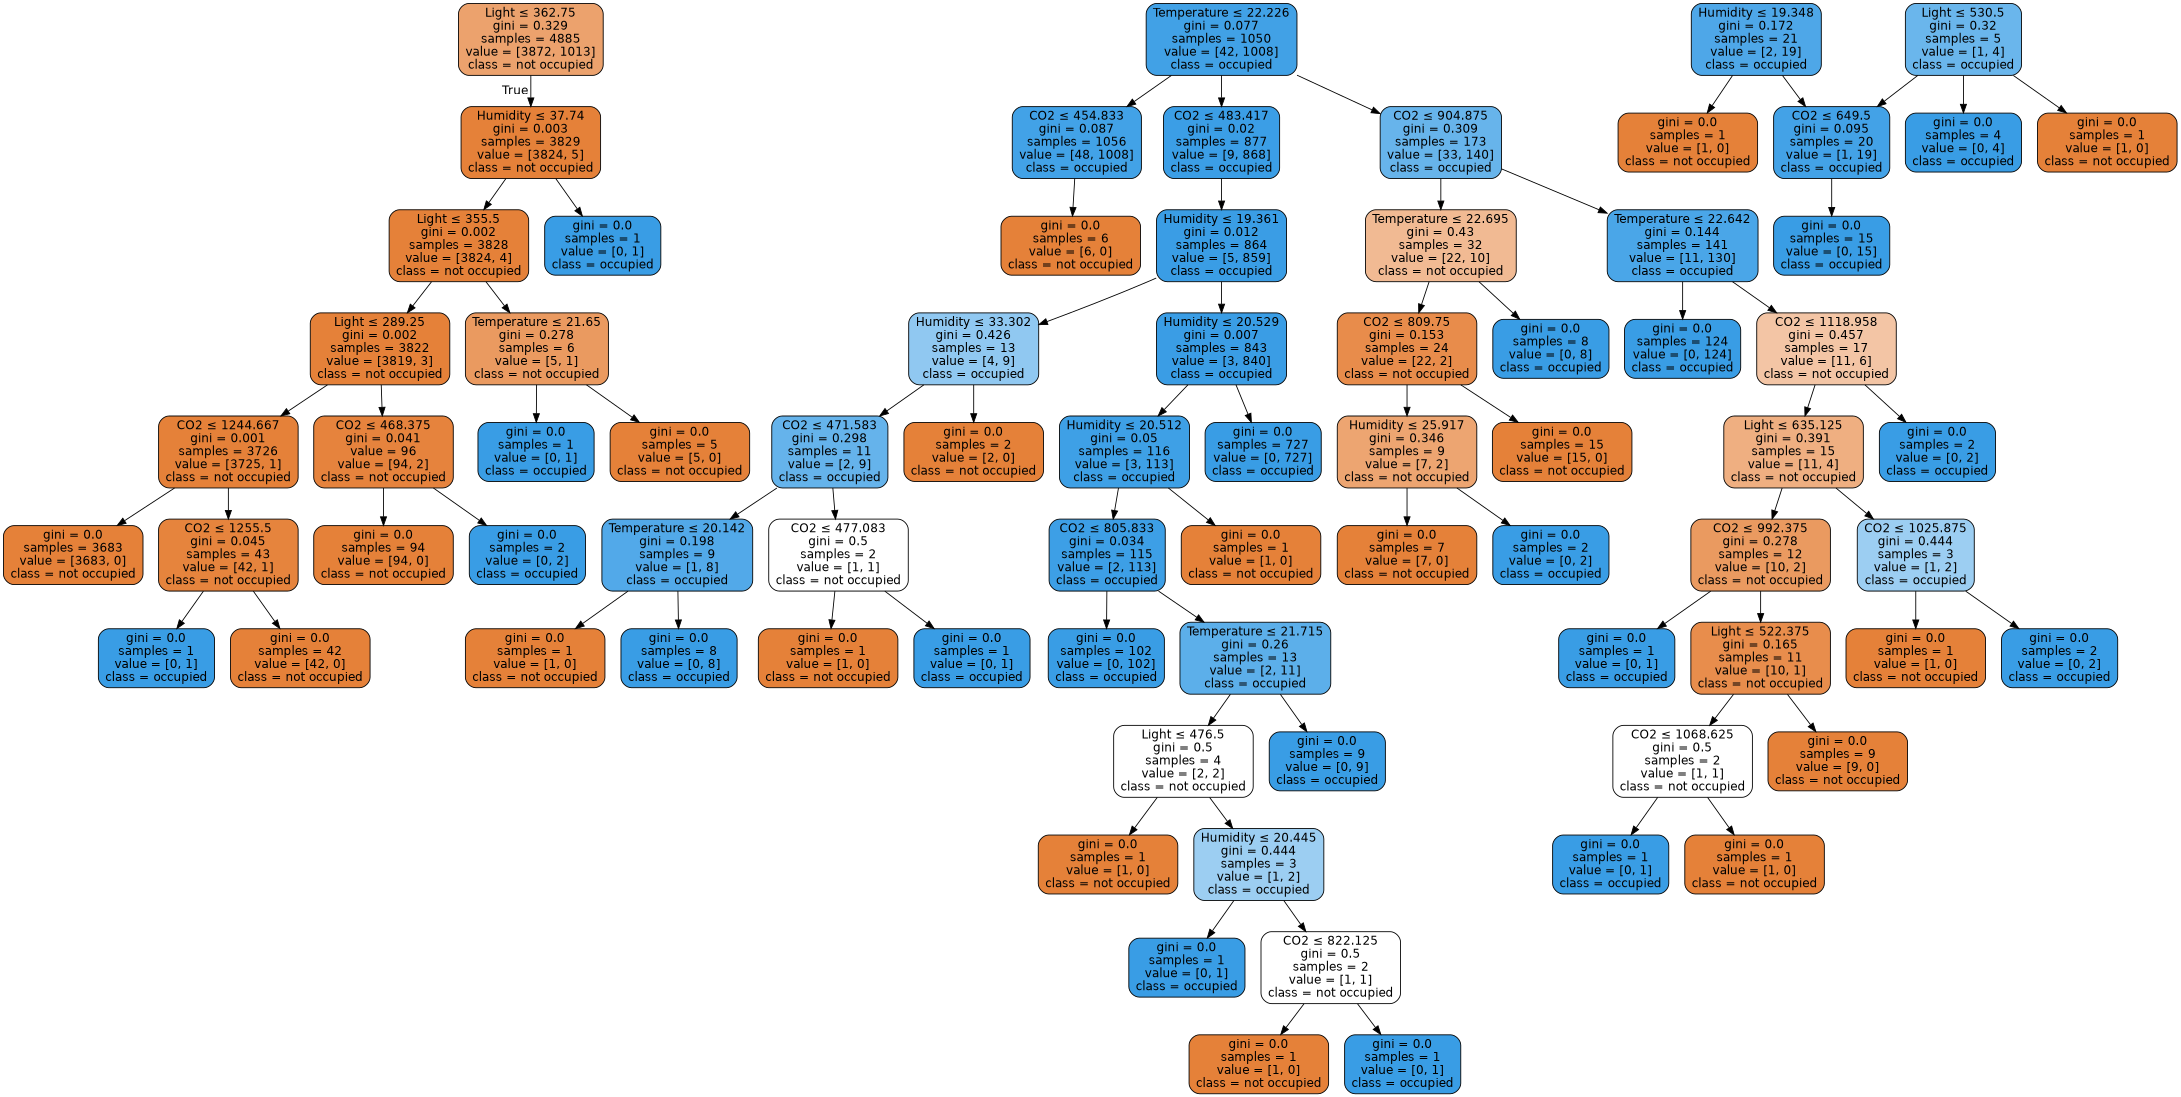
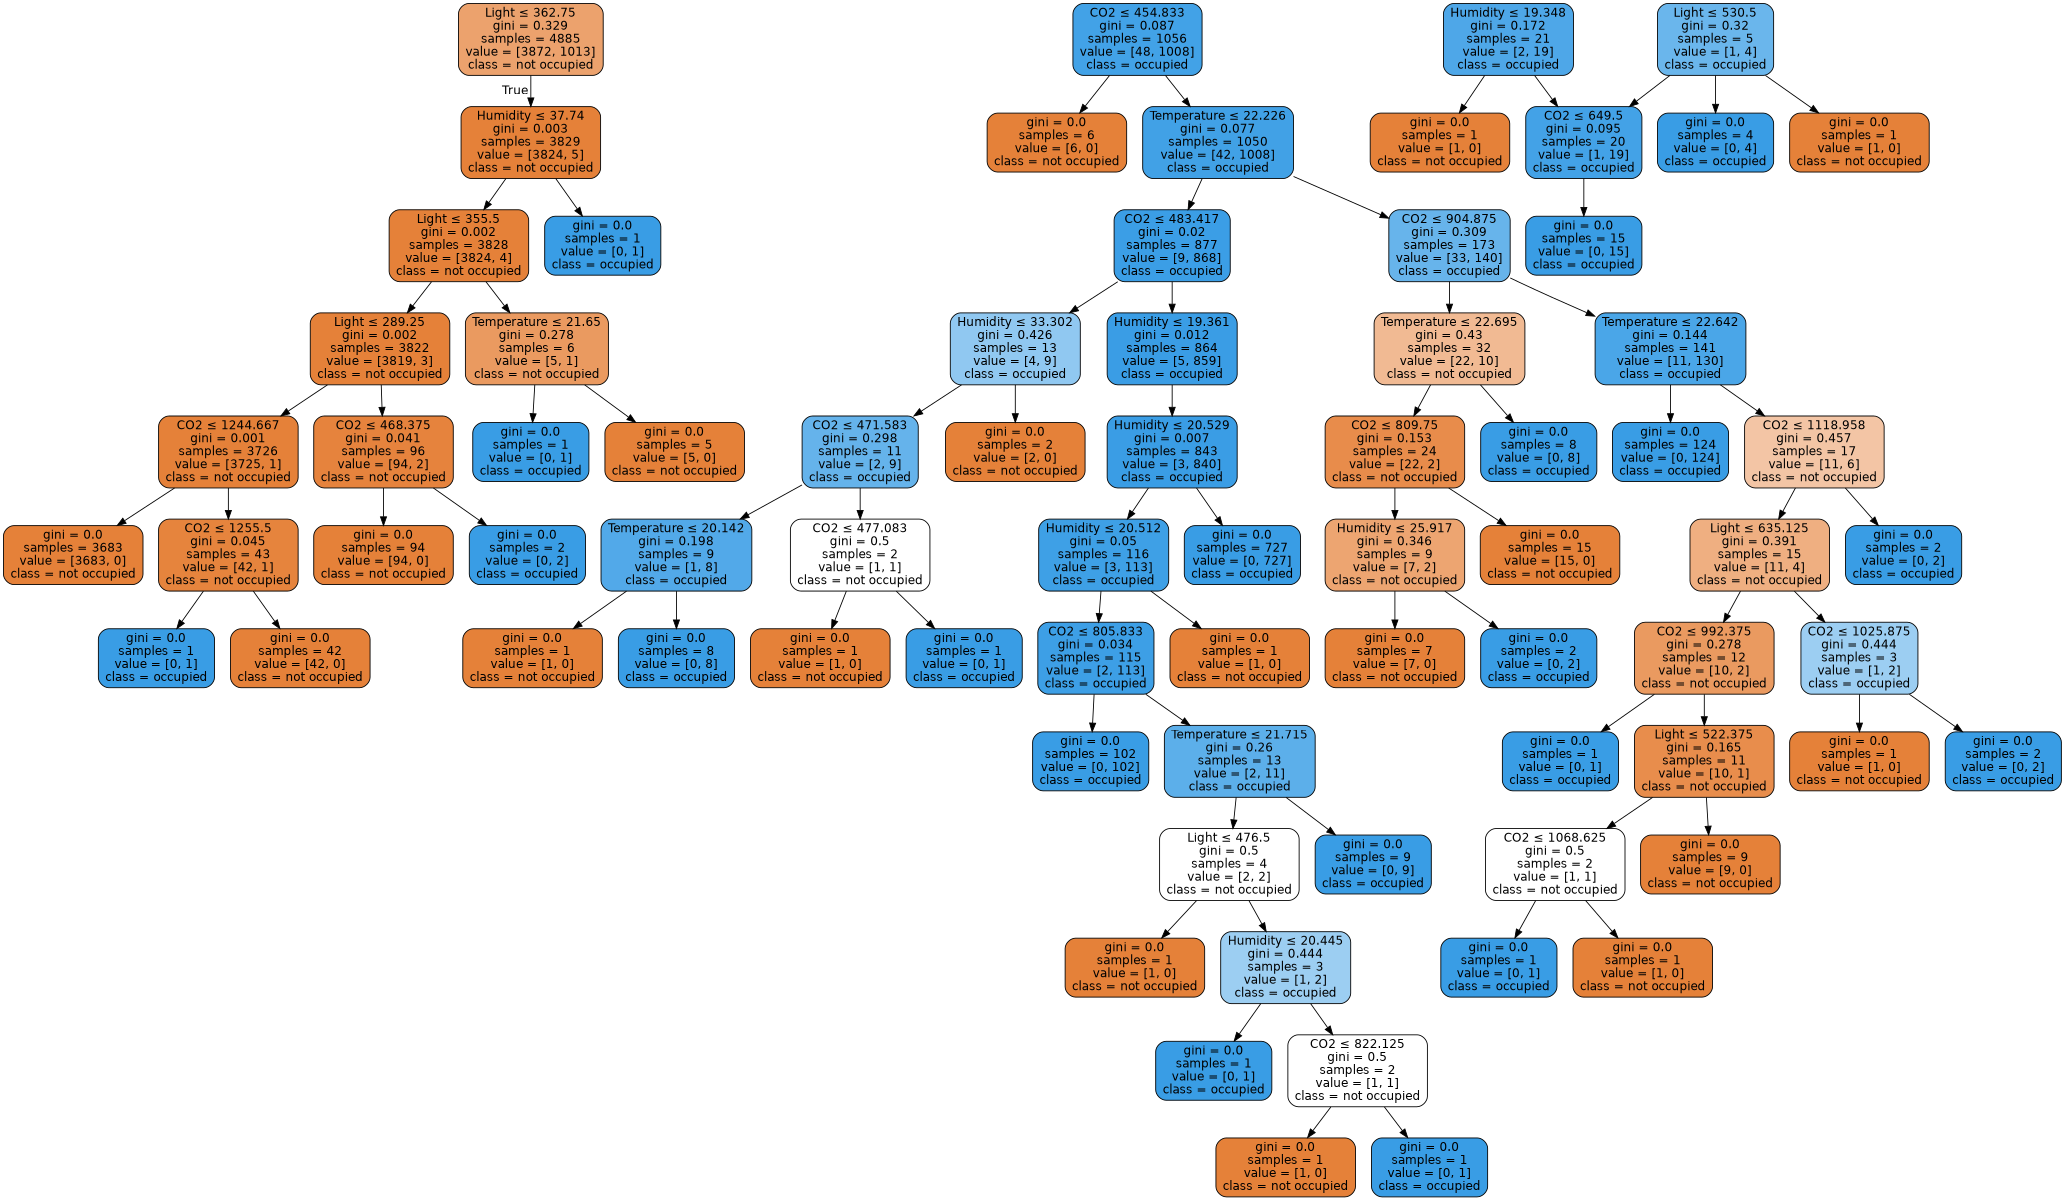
(1153, 89) -> (1175, 88)
(1102, 301) -> (1097, 295)
(384, 452) -> (384, 452)
